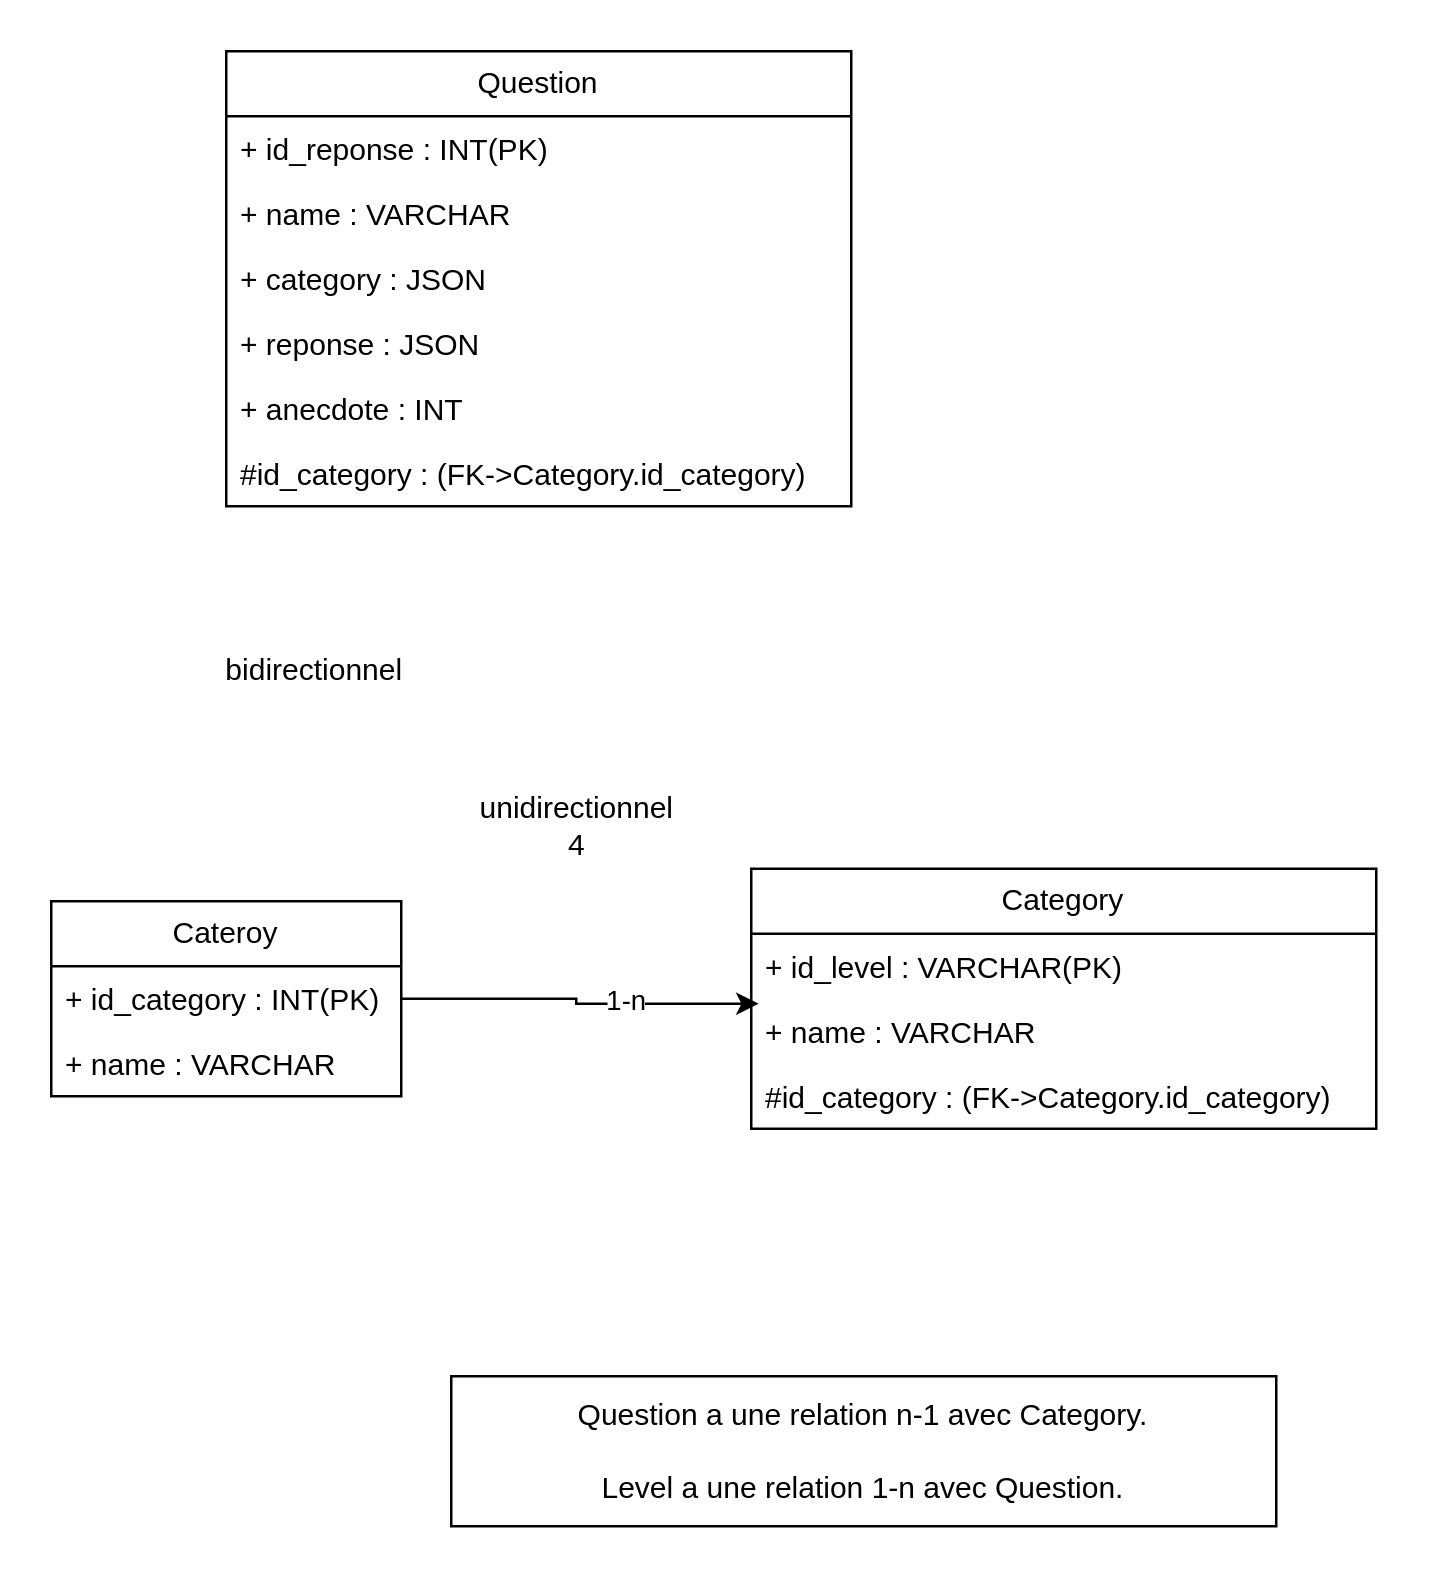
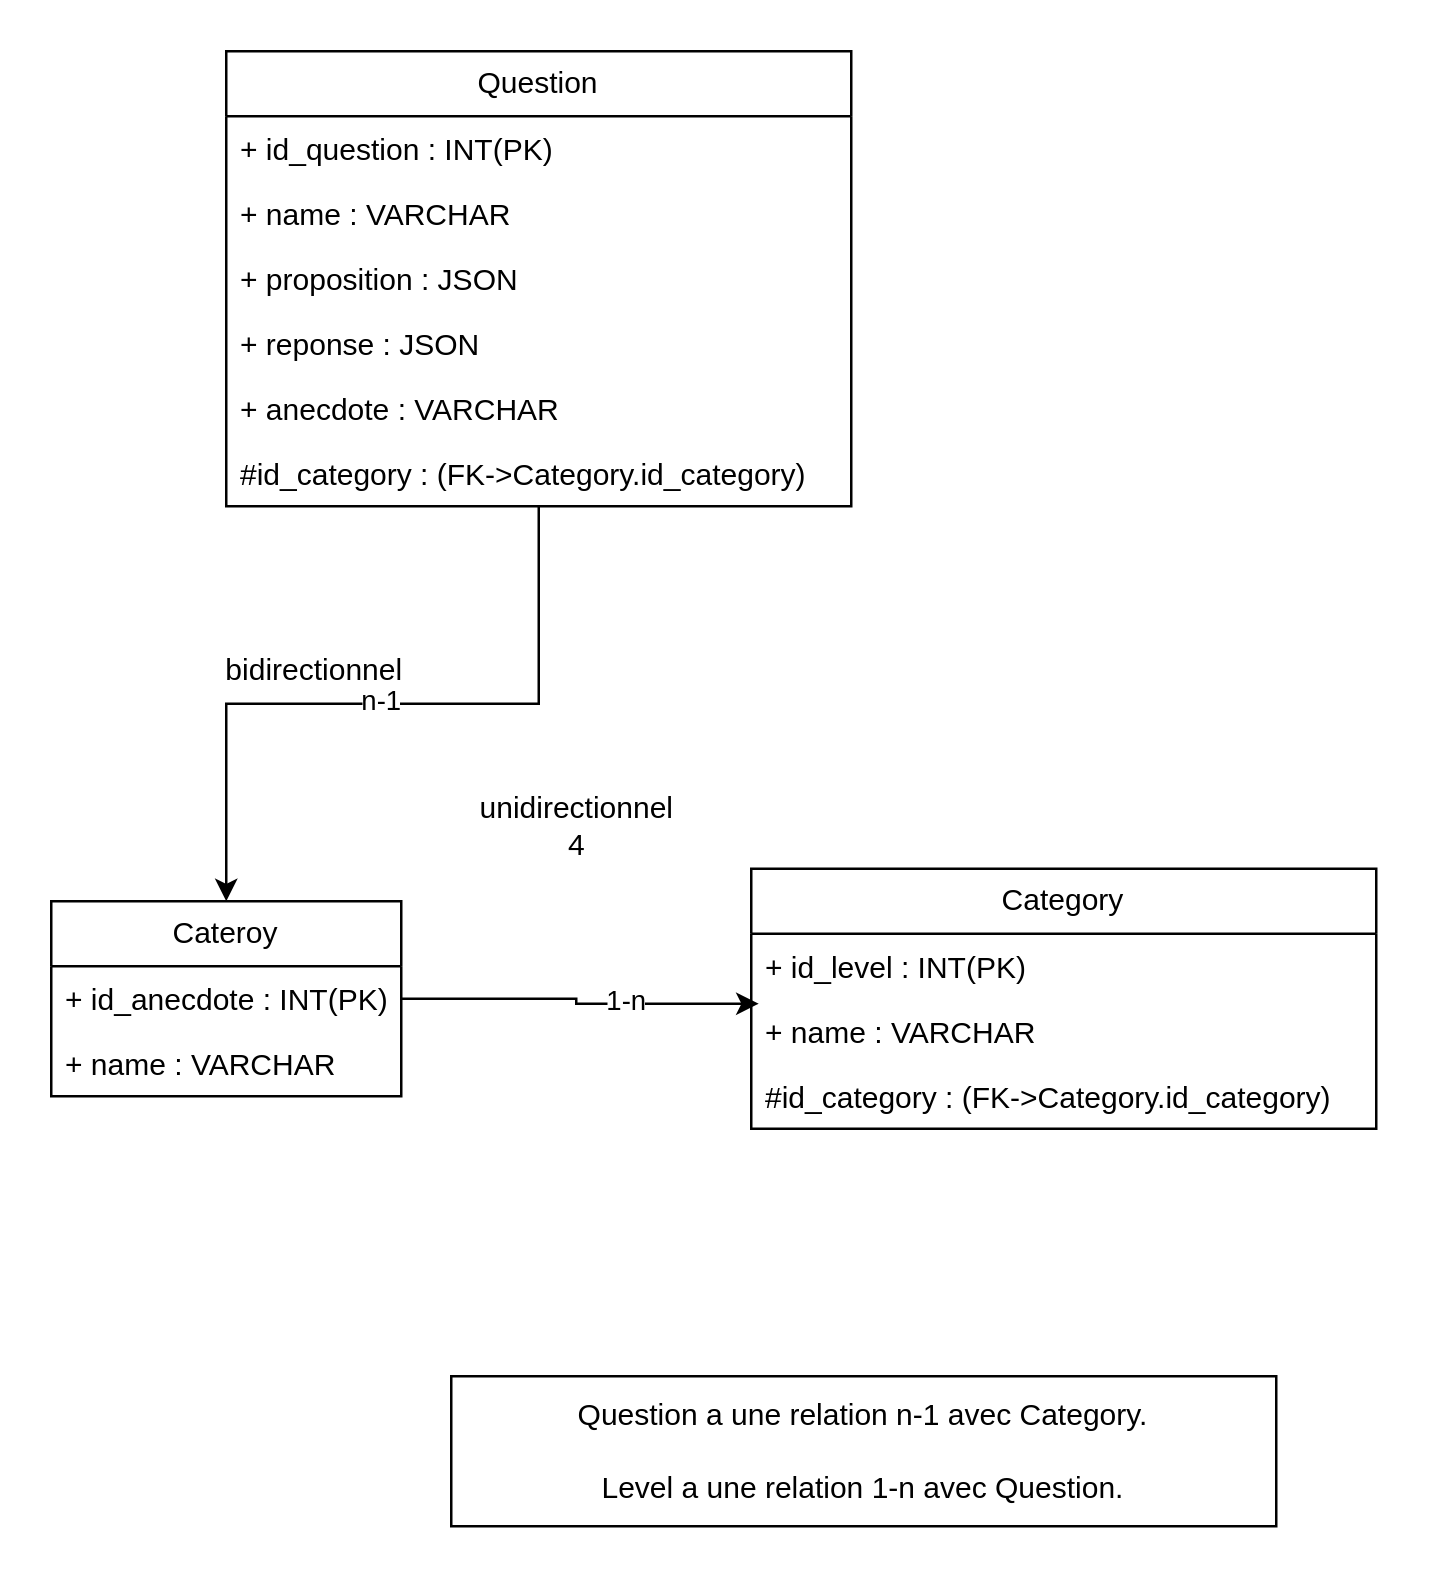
(407, 152) -> (411, 152)
(368, 282) -> (386, 282)
(360, 412) -> (394, 412)
none -> (391, 704)
(941, 969) -> (907, 969)
(229, 1020) -> (229, 1020)
